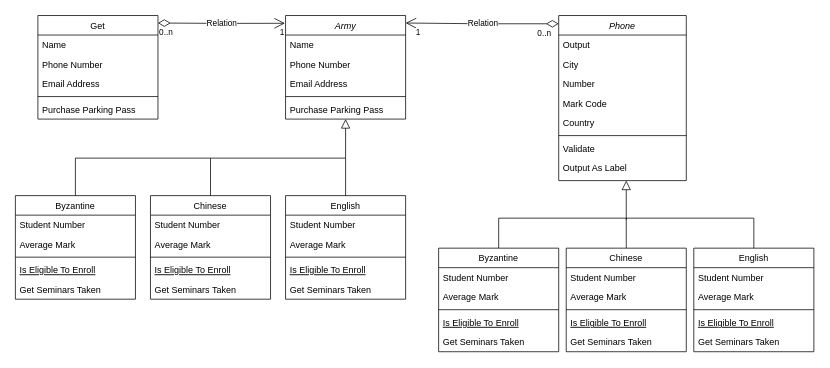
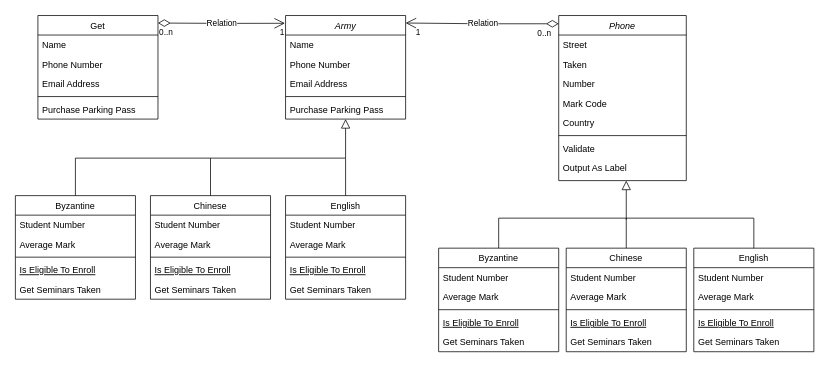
(578, 45) -> (578, 45)
(571, 65) -> (575, 65)
